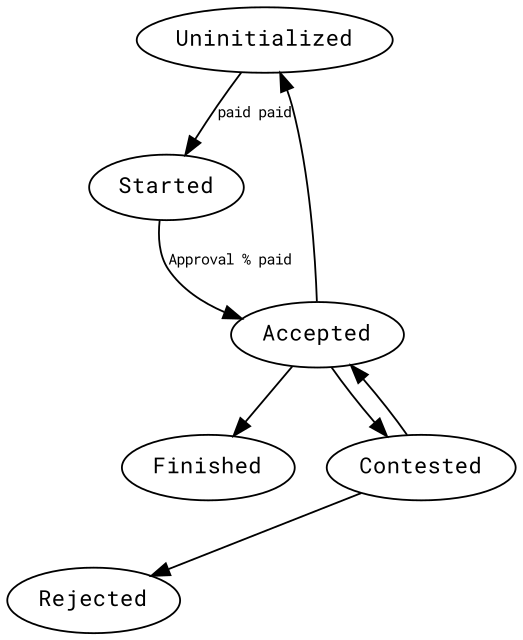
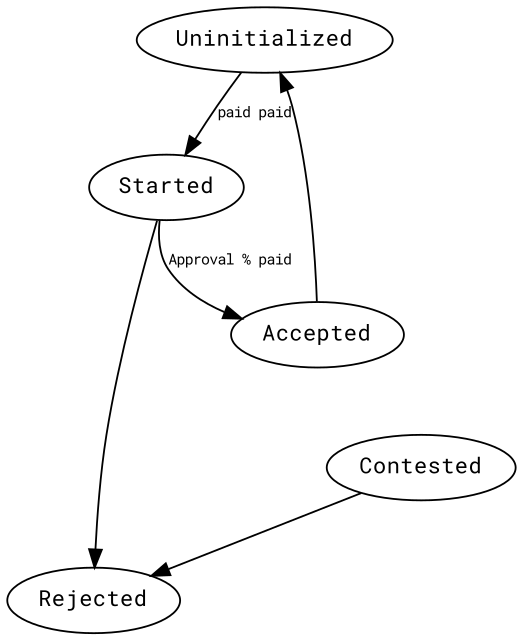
none -> (116, 383)
(352, 395) -> none
(386, 407) -> none
(208, 468) -> none
